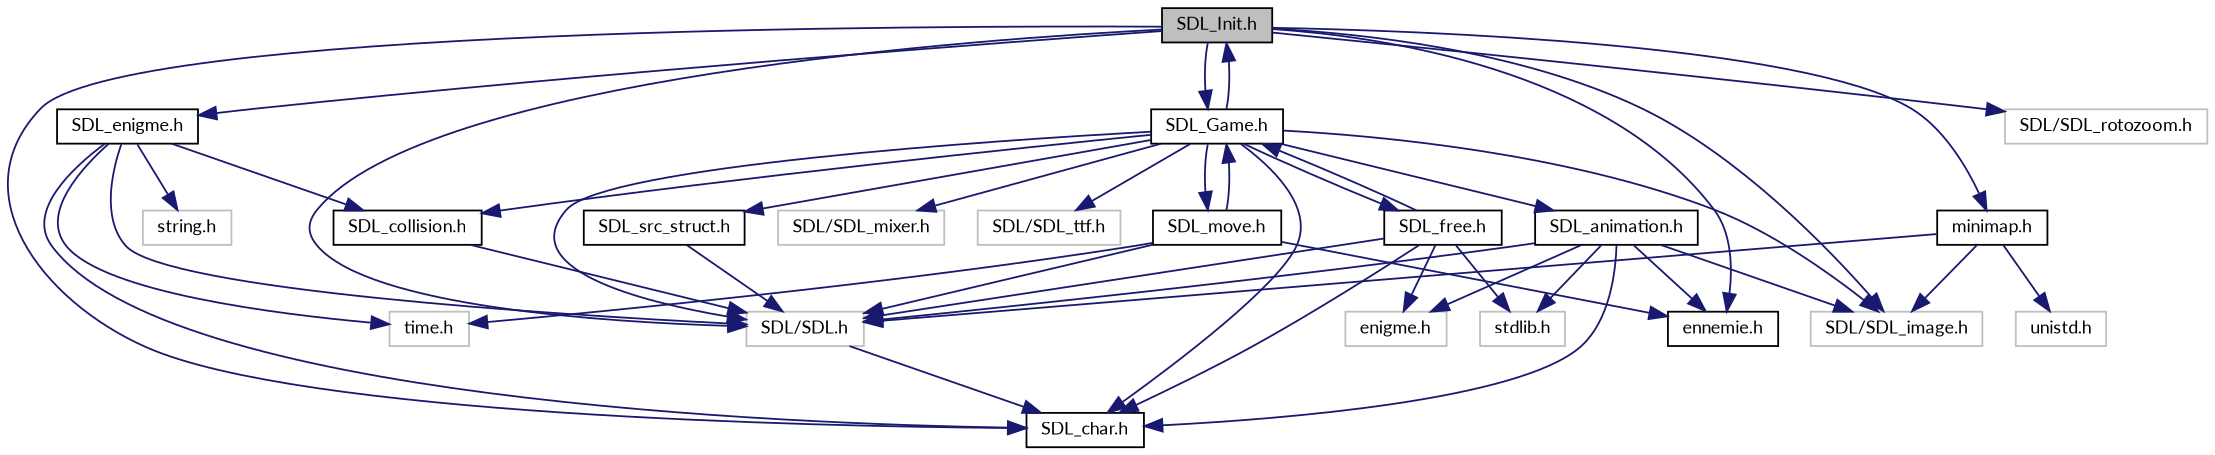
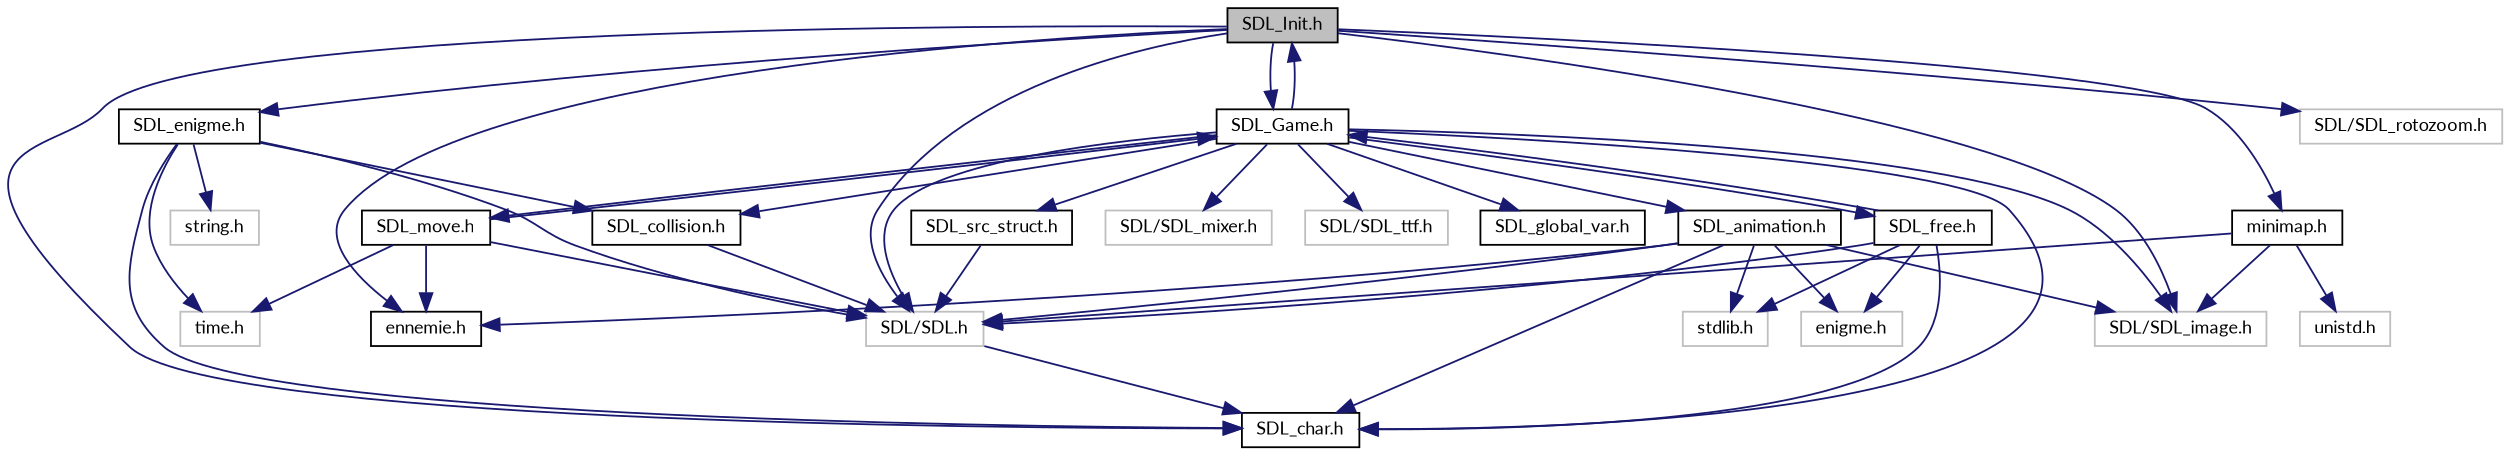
none -> (1563, 228)
